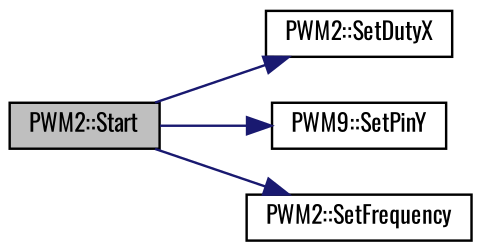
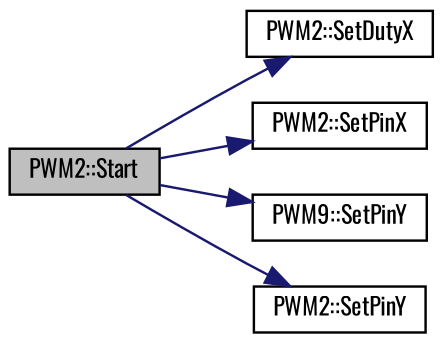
none -> (340, 126)
(359, 218) -> (340, 310)
